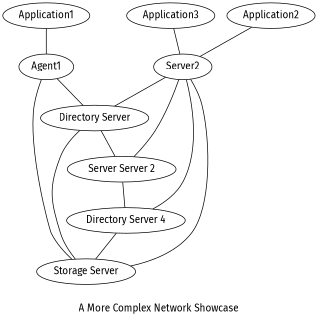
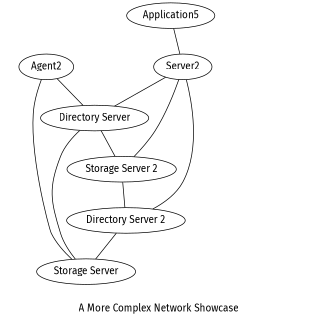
(46, 16) -> none
(171, 16) -> (171, 16)
(271, 16) -> none
(46, 67) -> (46, 67)
(122, 169) -> (122, 169)
(206, 191) -> none
(126, 220) -> (126, 220)
